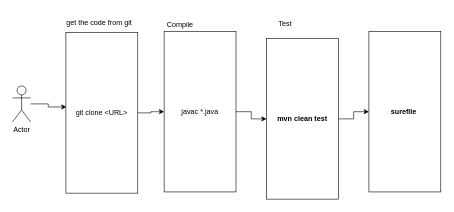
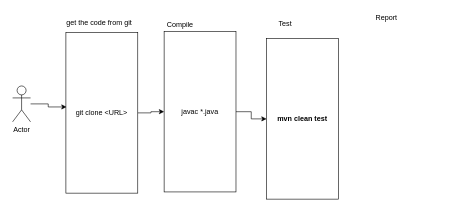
none -> (387, 18)
(354, 112) -> none
(405, 112) -> none
